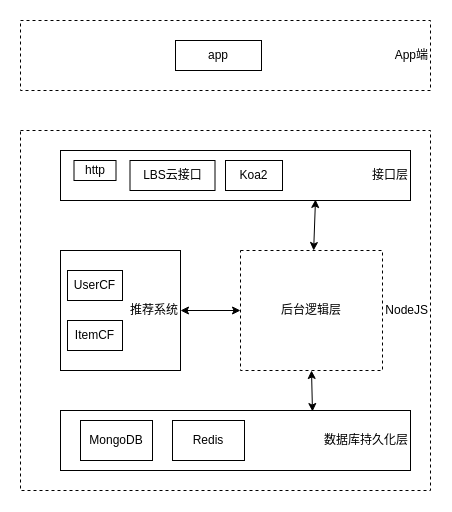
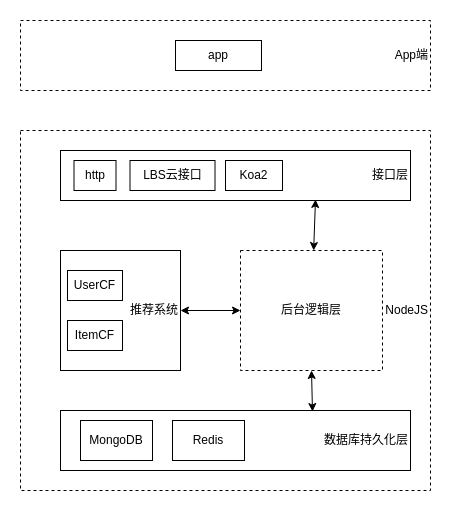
(95, 171) -> (95, 176)
